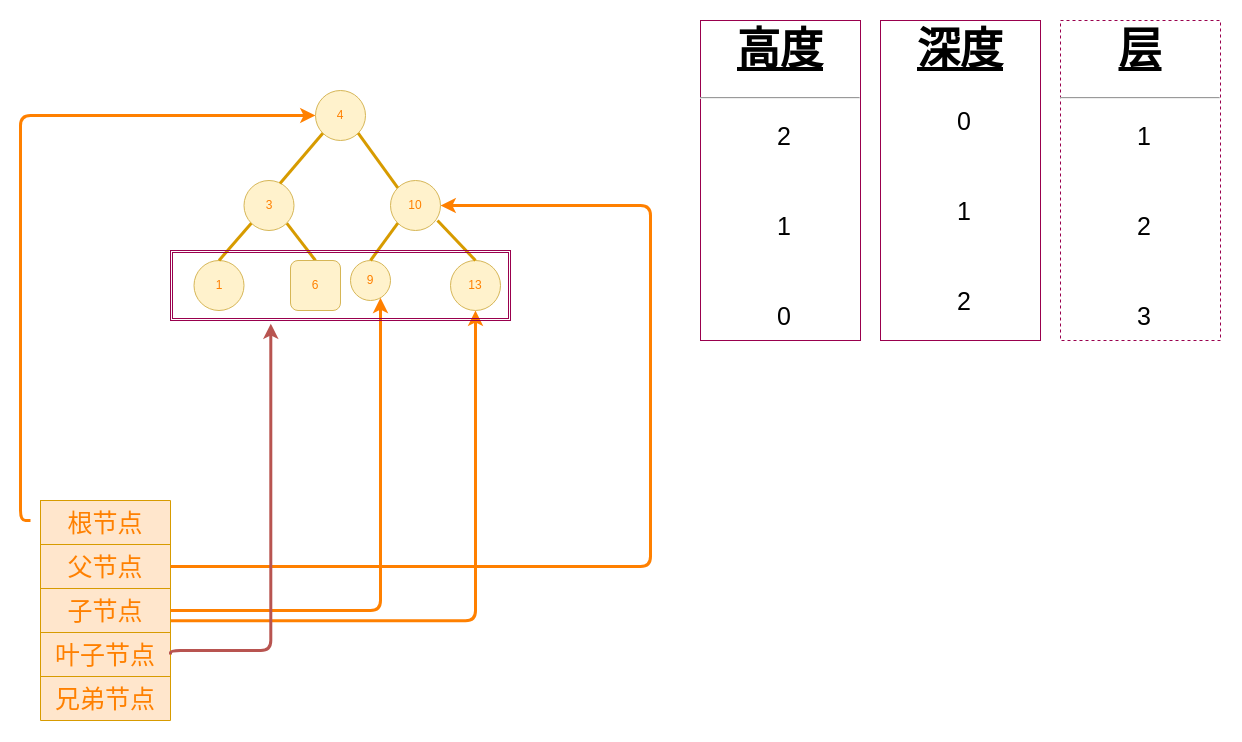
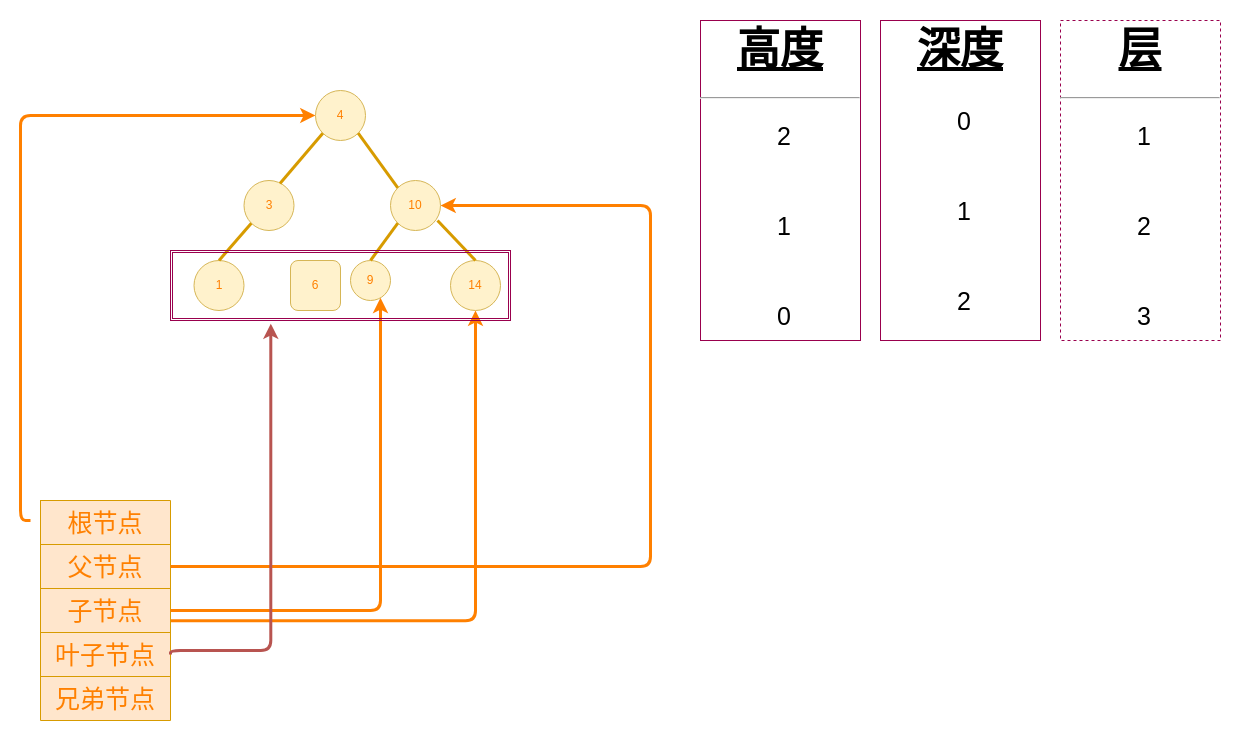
(301, 242) -> none
(476, 286) -> (476, 286)
